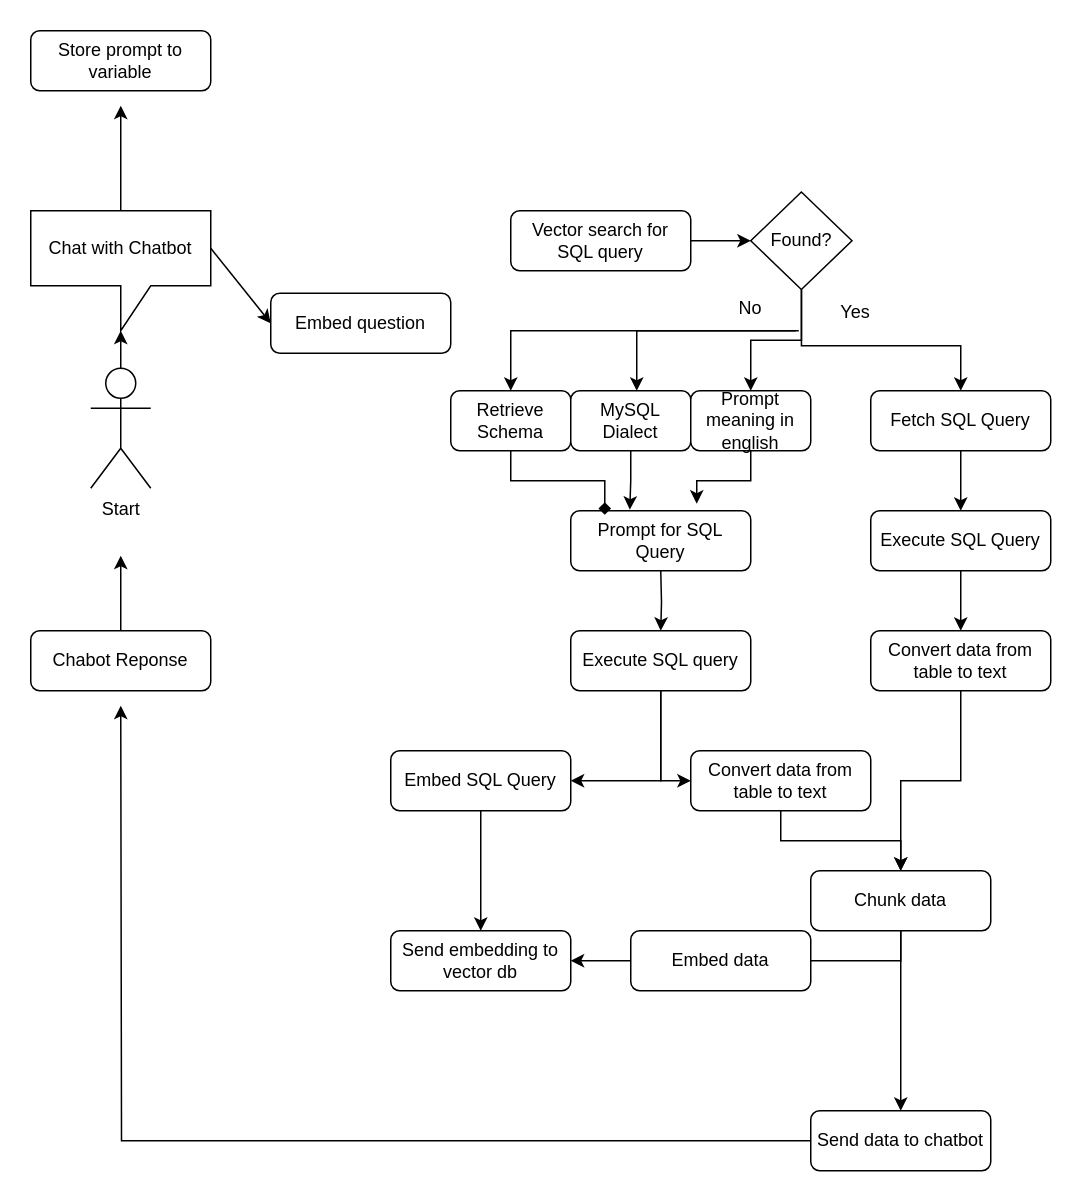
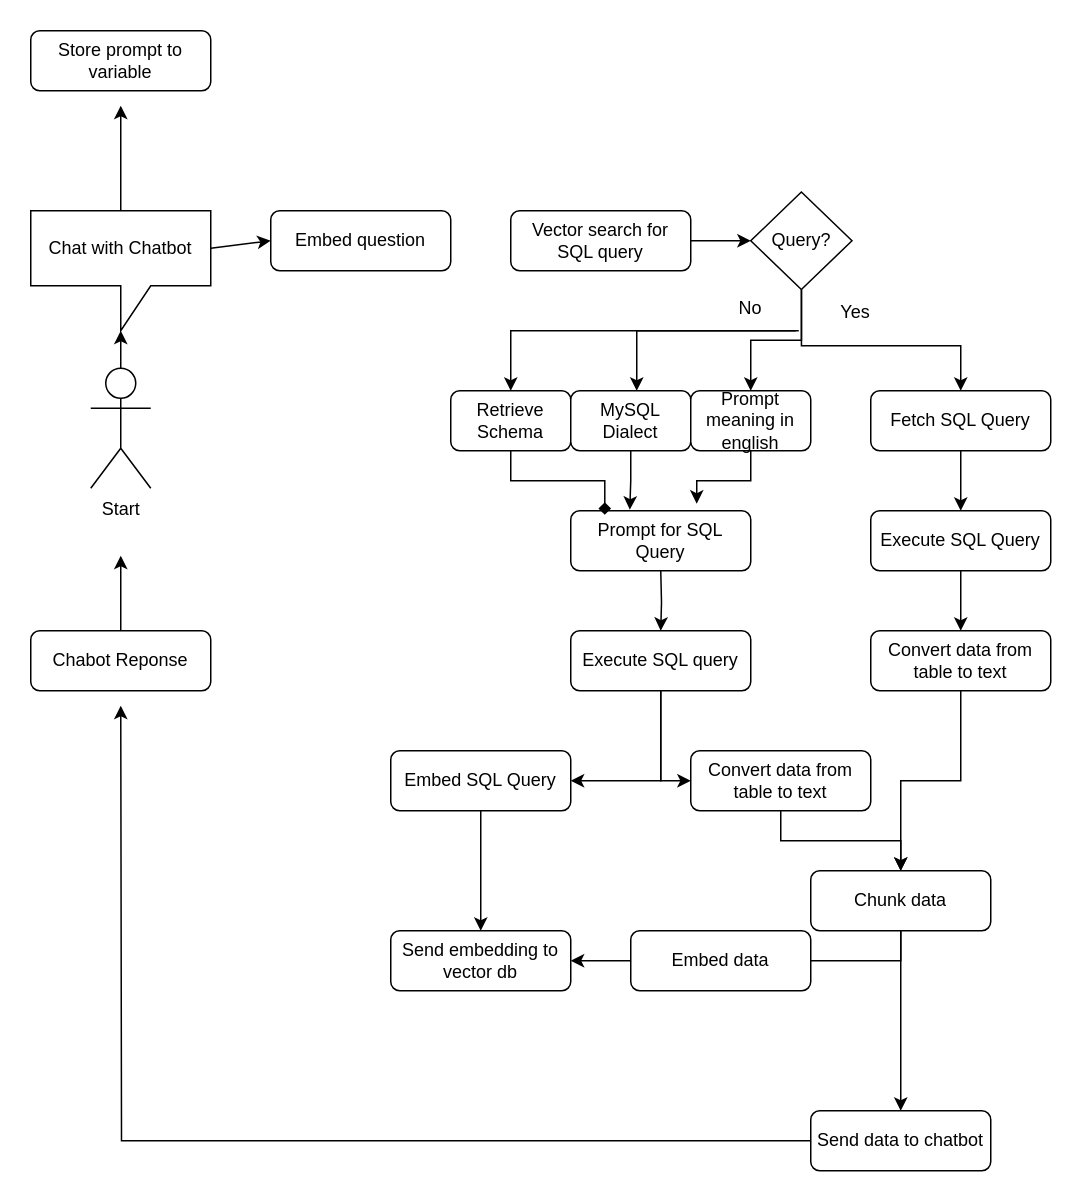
(802, 241) -> (802, 241)
(361, 323) -> (361, 241)
